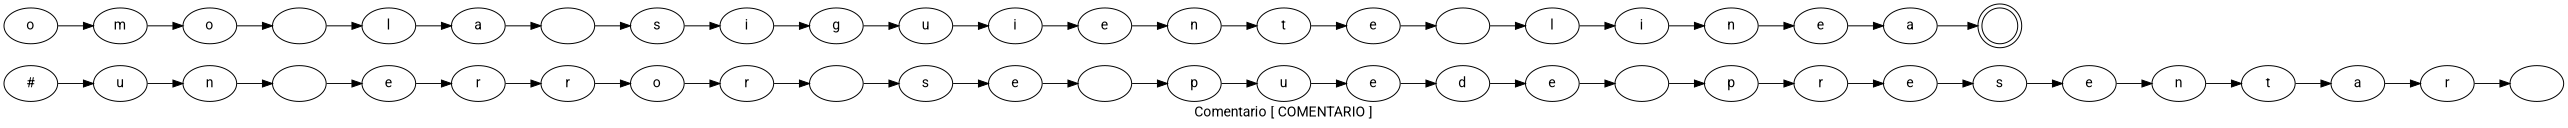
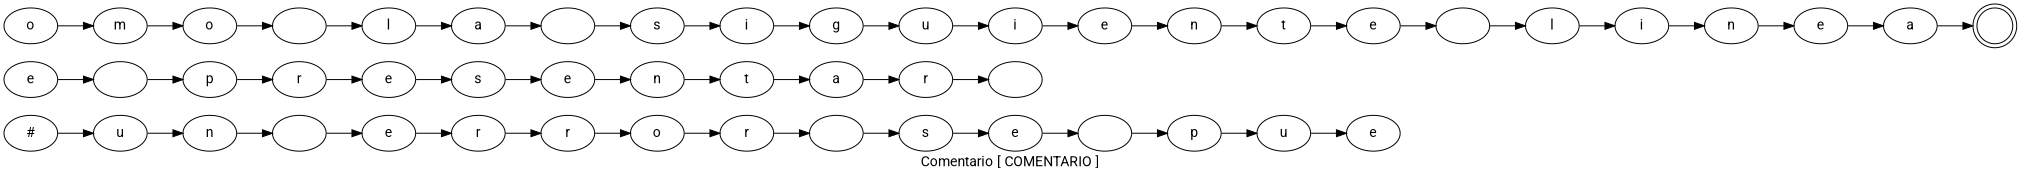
(1463, 84) -> none
